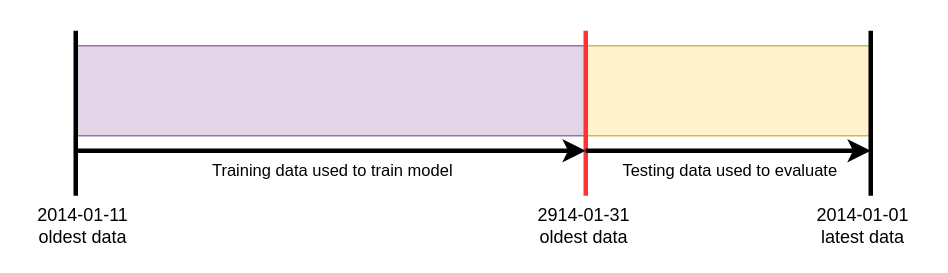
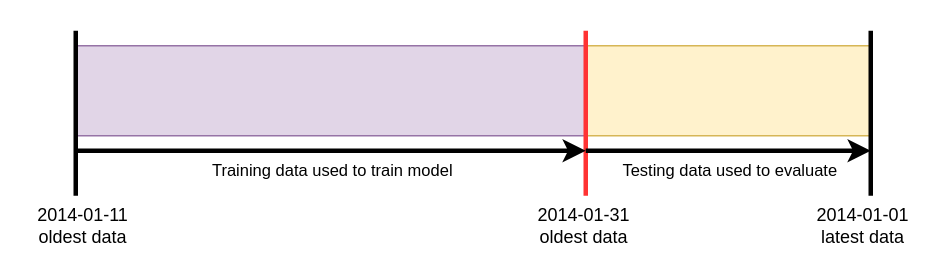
(584, 226) -> (584, 226)
